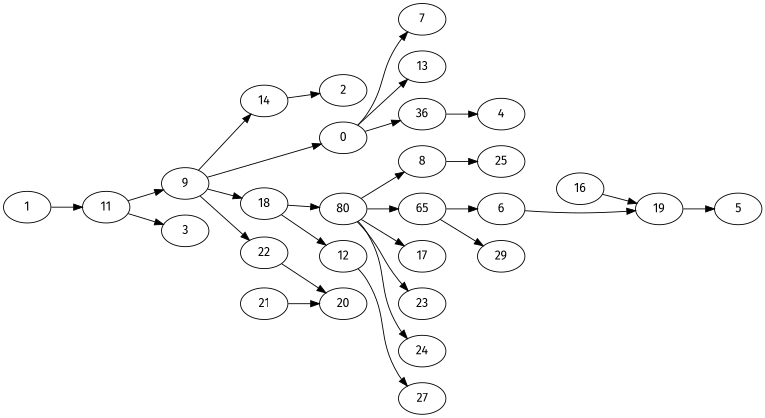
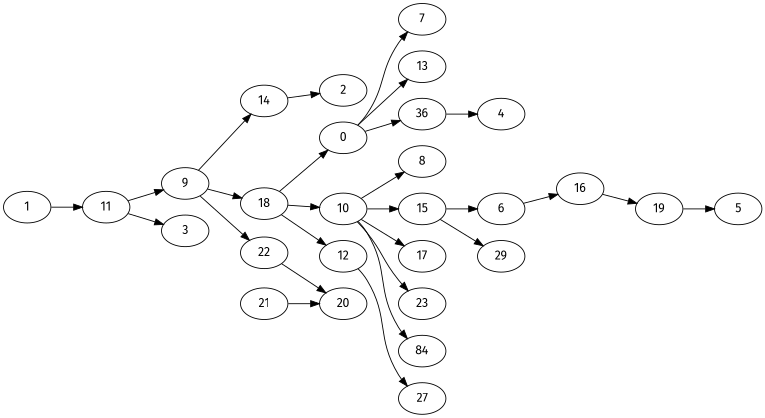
(260, 162) -> (300, 174)
(501, 162) -> none
(343, 209) -> (343, 209)
(422, 209) -> (422, 209)
(576, 213) -> (536, 200)
(422, 351) -> (422, 351)
